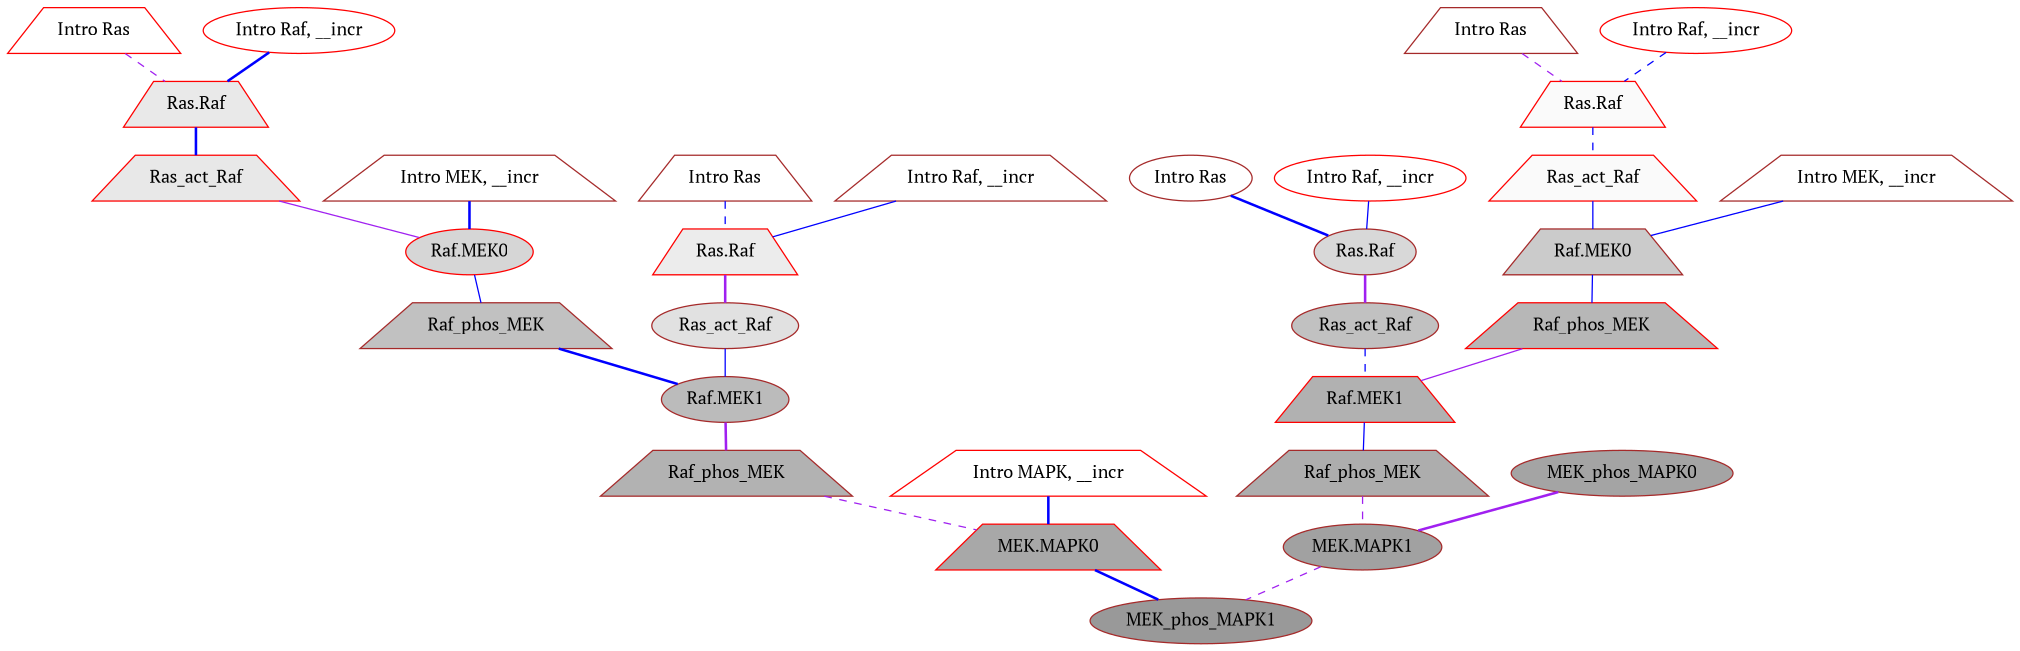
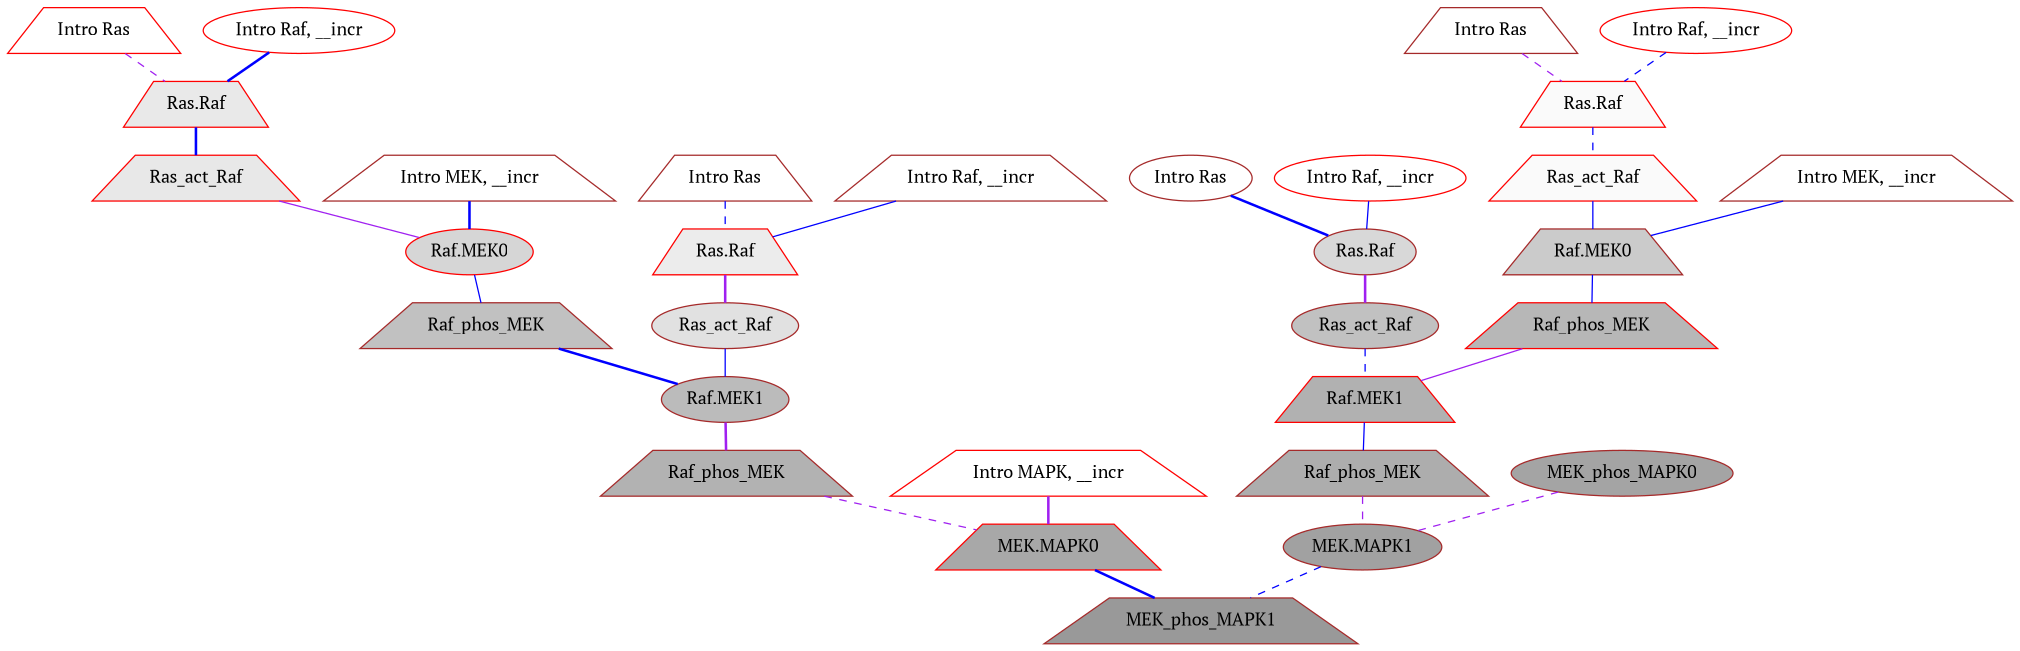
(1048, 510) -> (1048, 510)
(1488, 511) -> (1488, 511)
(1283, 583) -> (1286, 582)
(1201, 621) -> (1201, 621)
